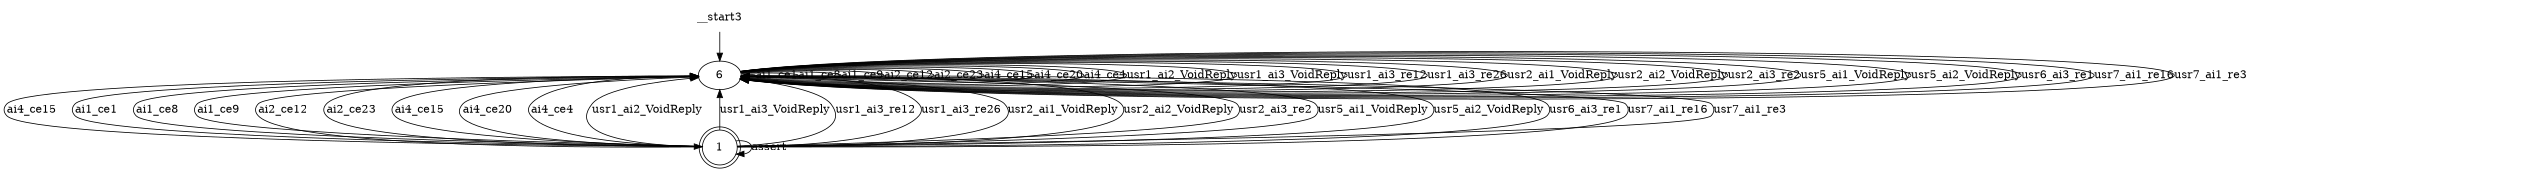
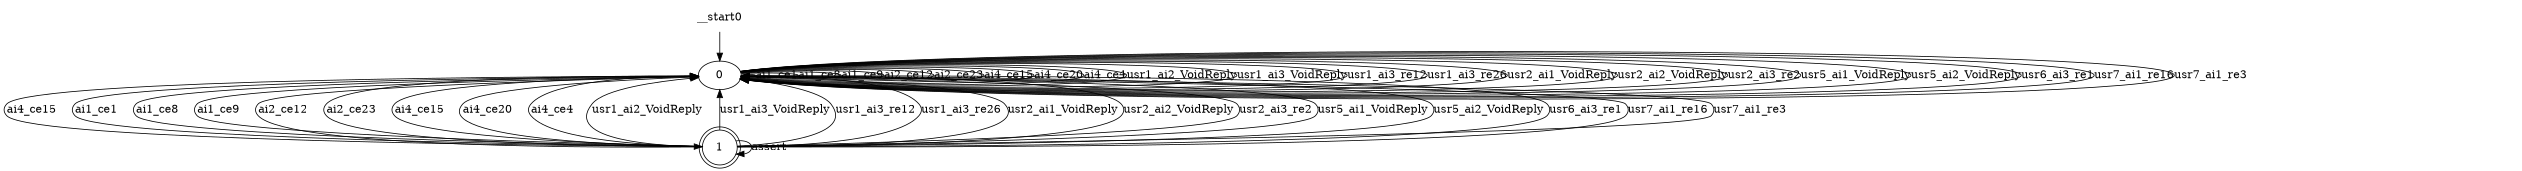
(720, 17) -> (720, 17)
(720, 75) -> (720, 75)
